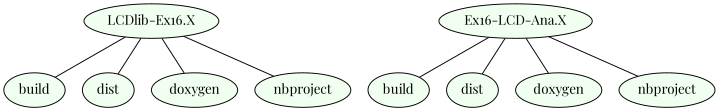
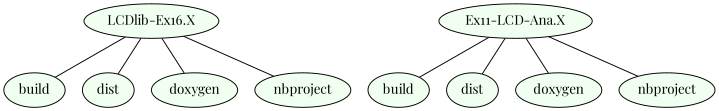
(516, 21) -> (516, 21)
